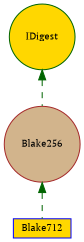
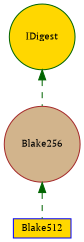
(42, 228) -> (42, 228)
